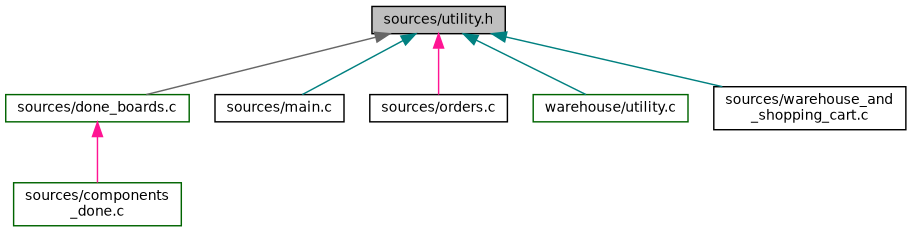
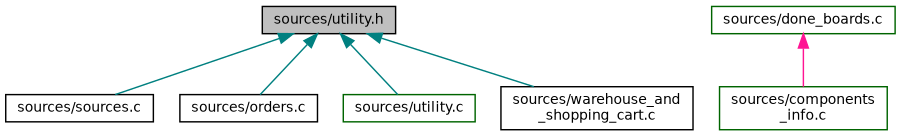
(261, 66) -> none
(439, 71) -> (284, 70)
(280, 108) -> (80, 108)
(611, 108) -> (409, 108)
(97, 204) -> (803, 108)
